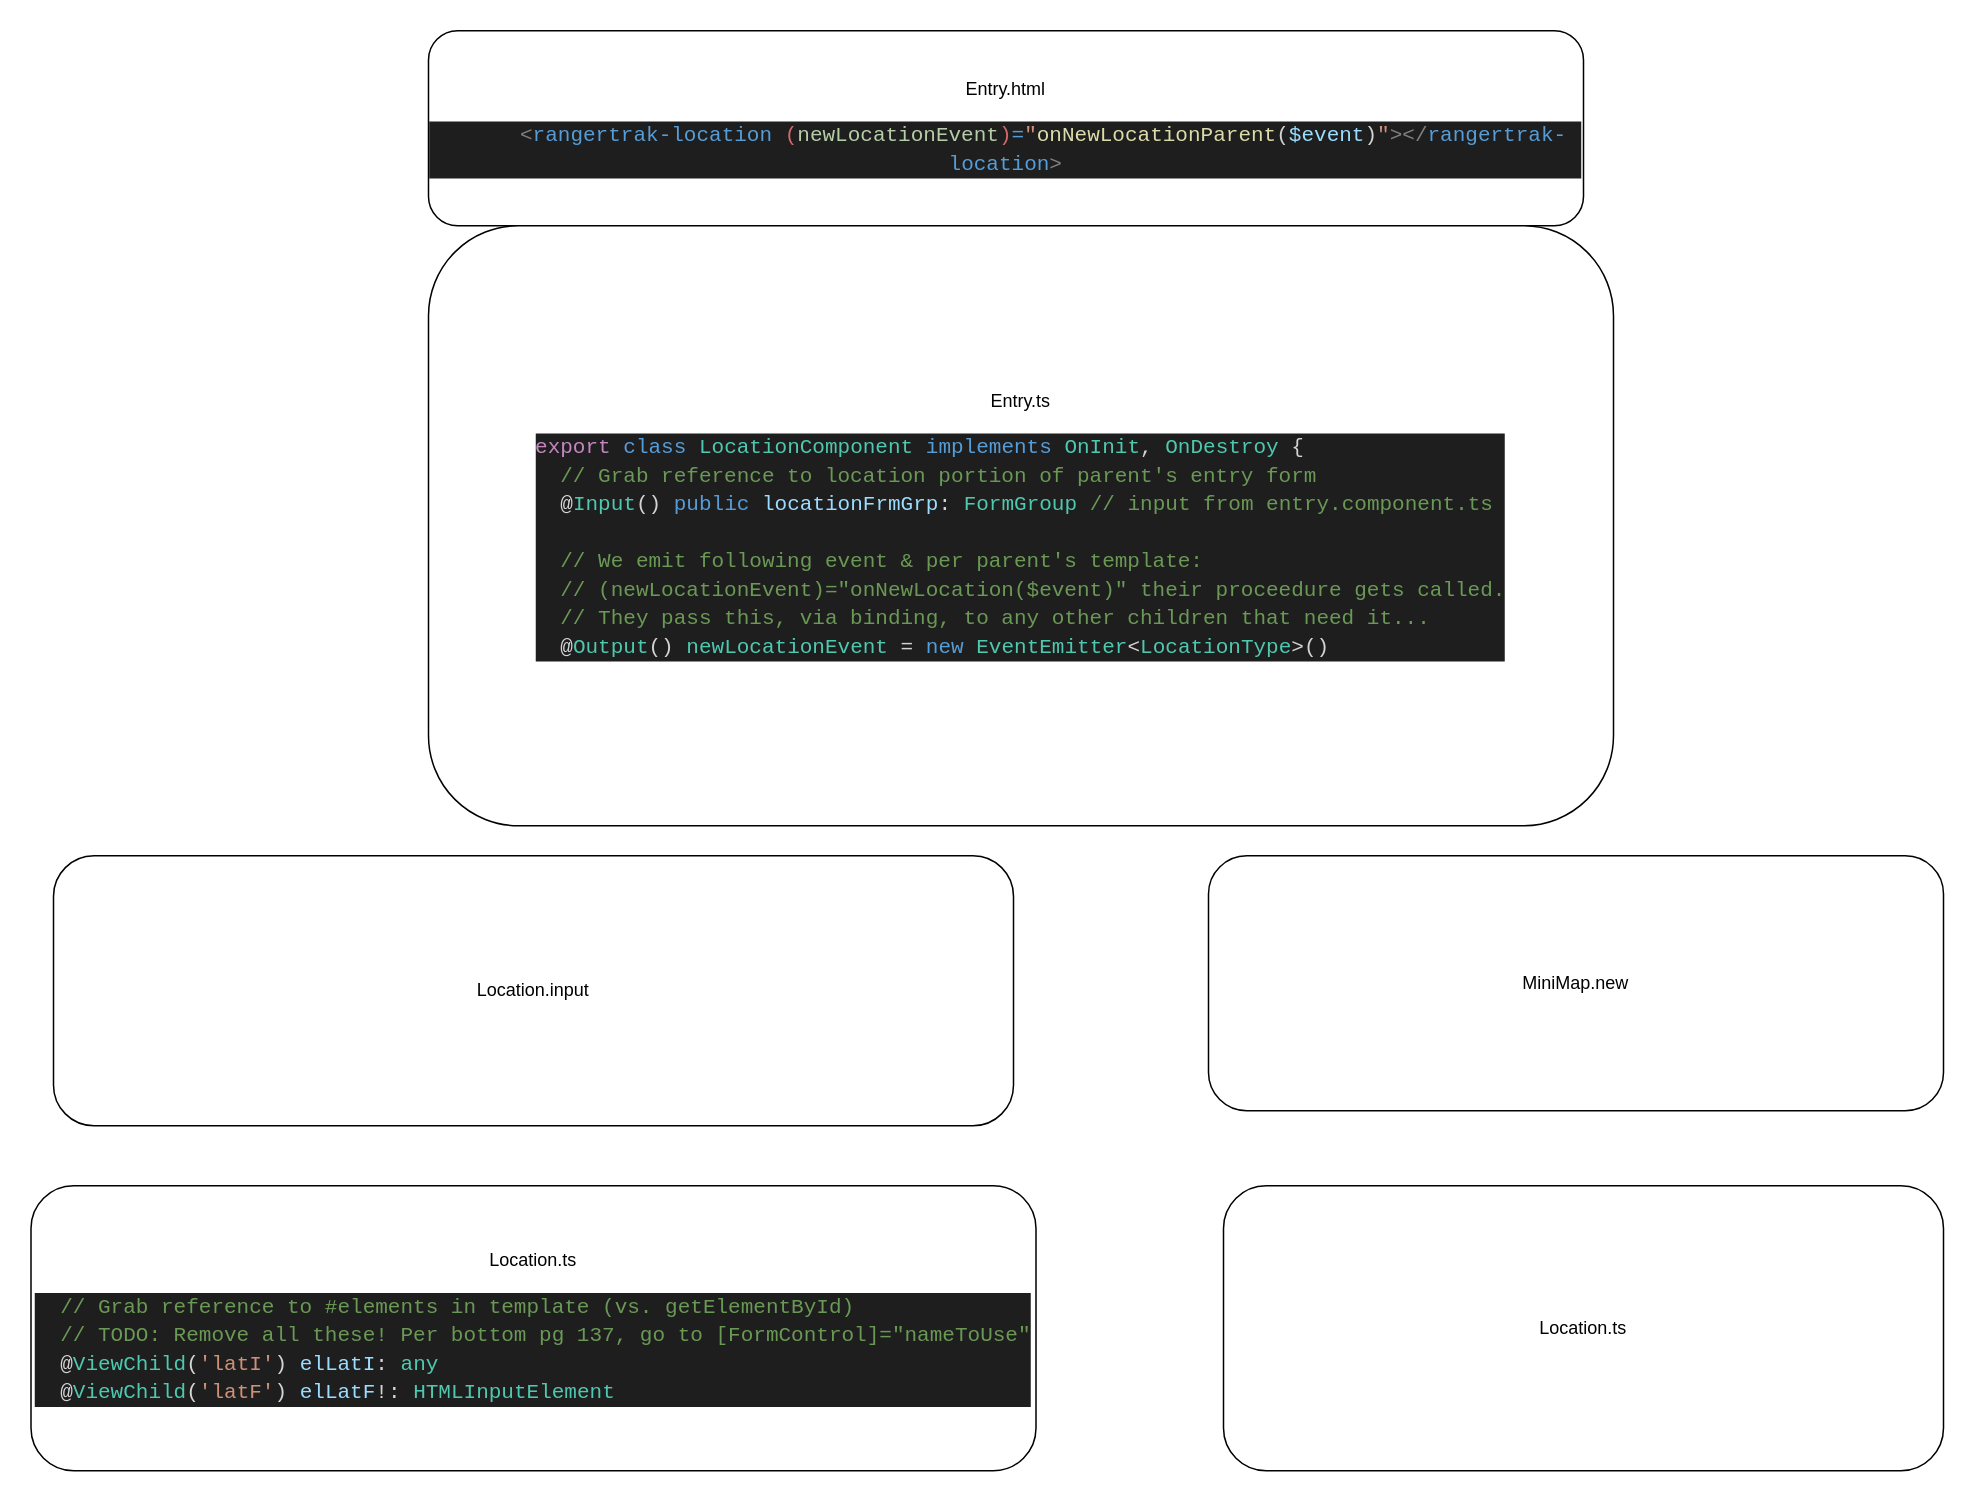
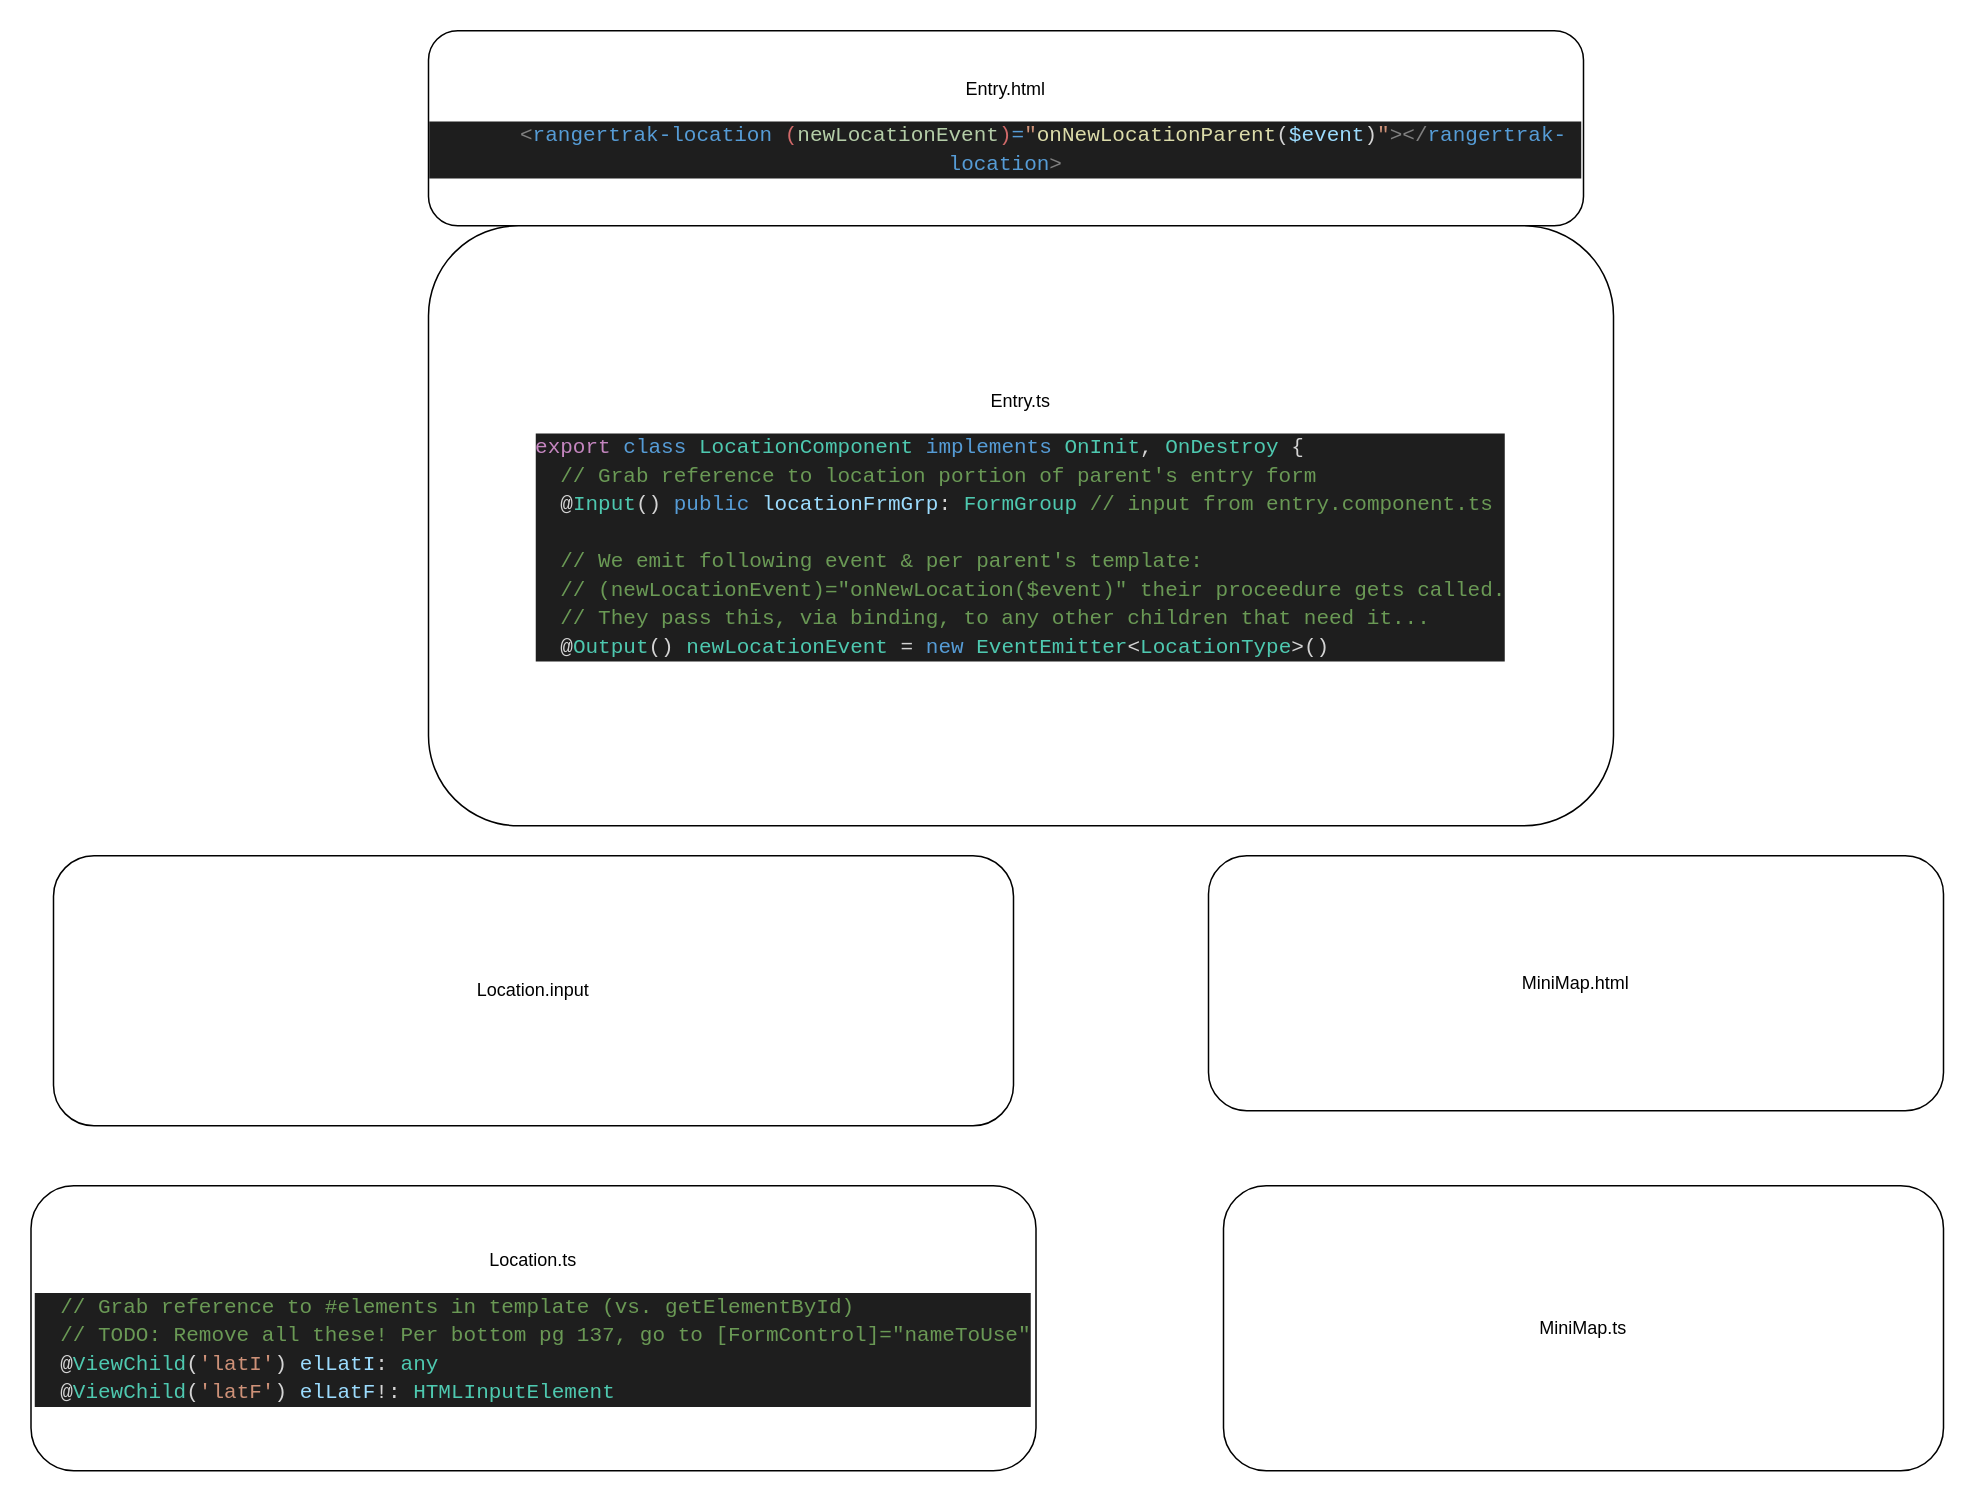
(1576, 983) -> (1576, 983)
(1583, 1328) -> (1583, 1328)
